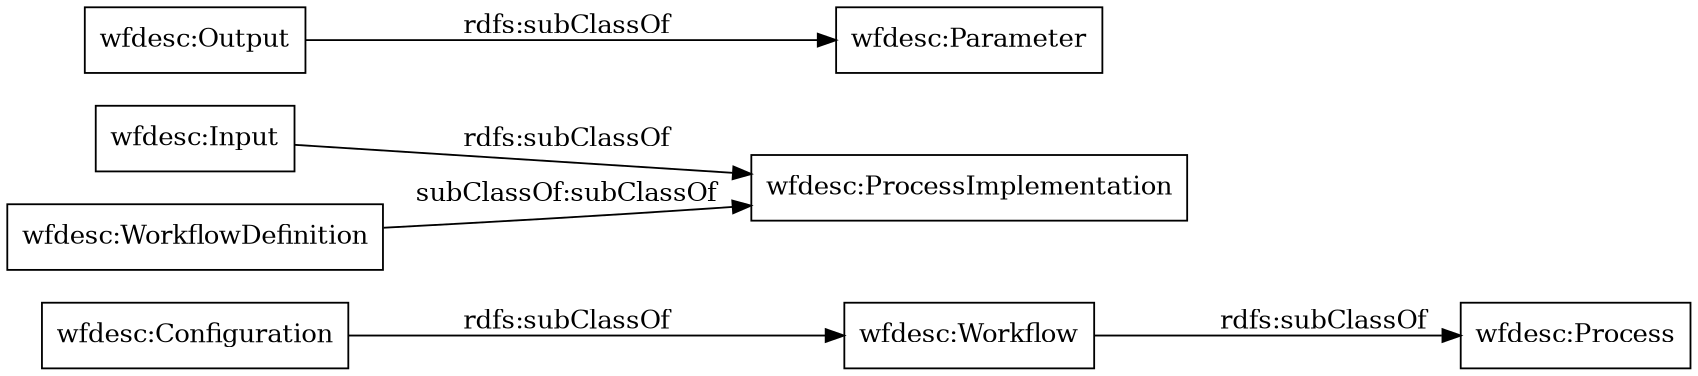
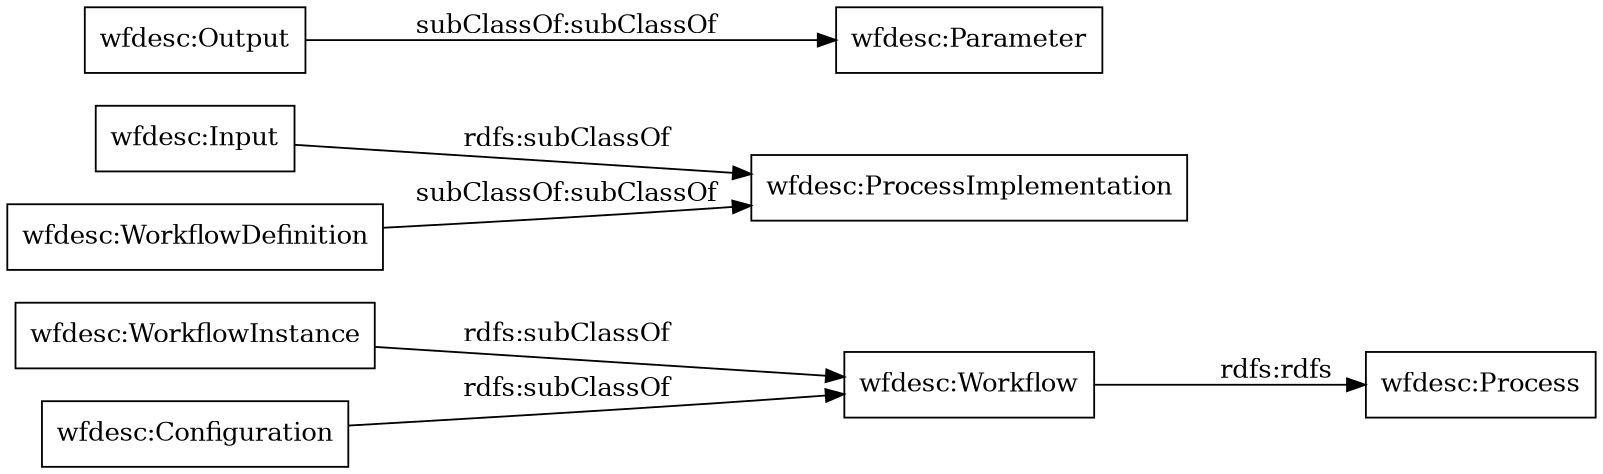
(567, 26) -> (567, 26)
(1324, 322) -> (1277, 371)
none -> (195, 336)
